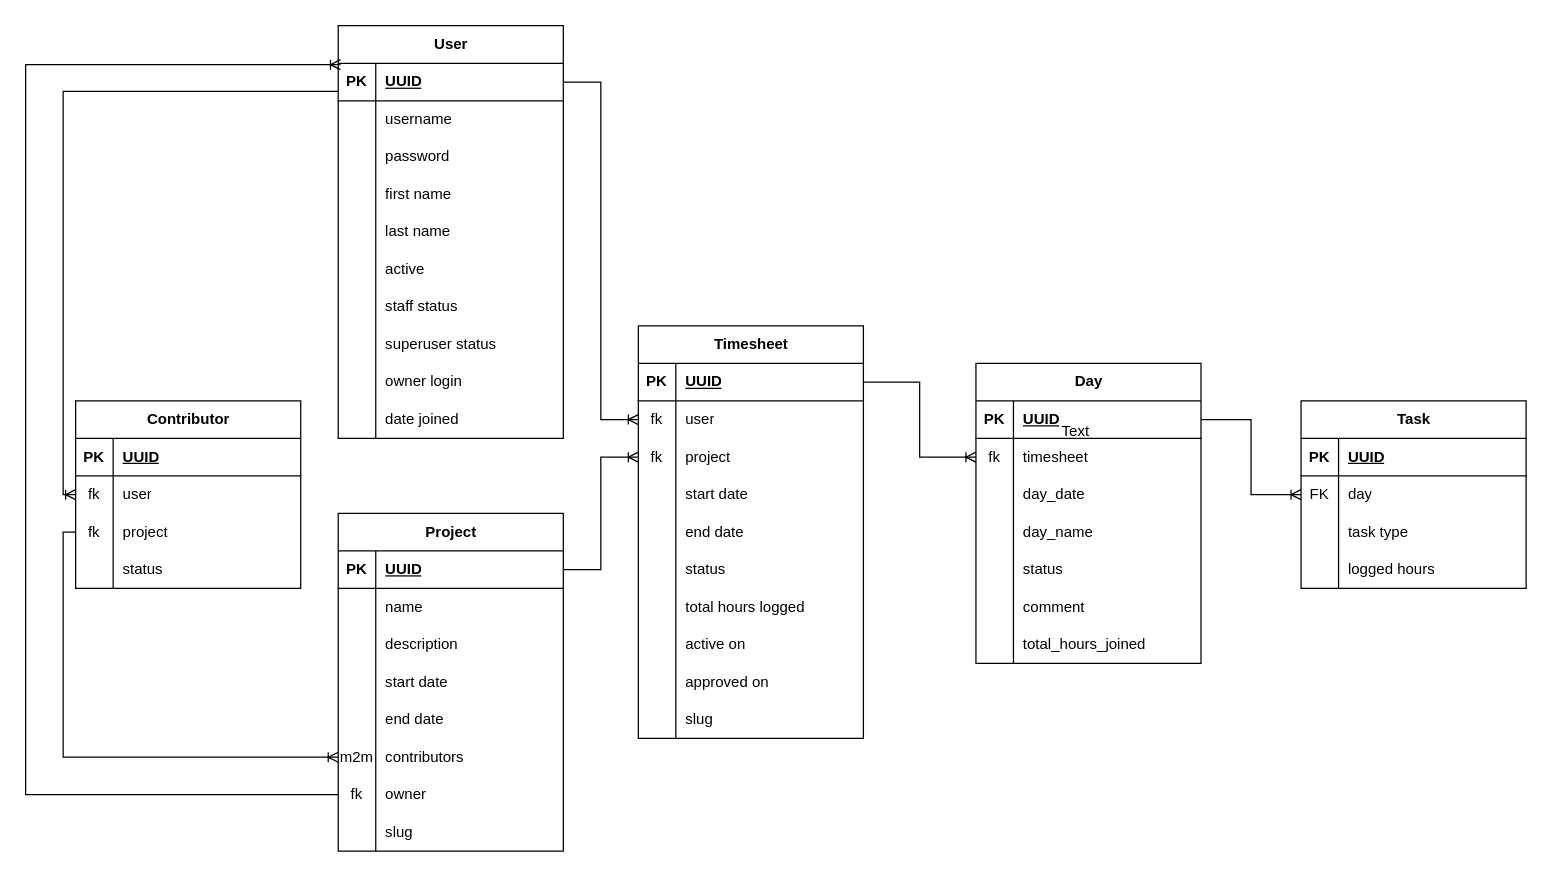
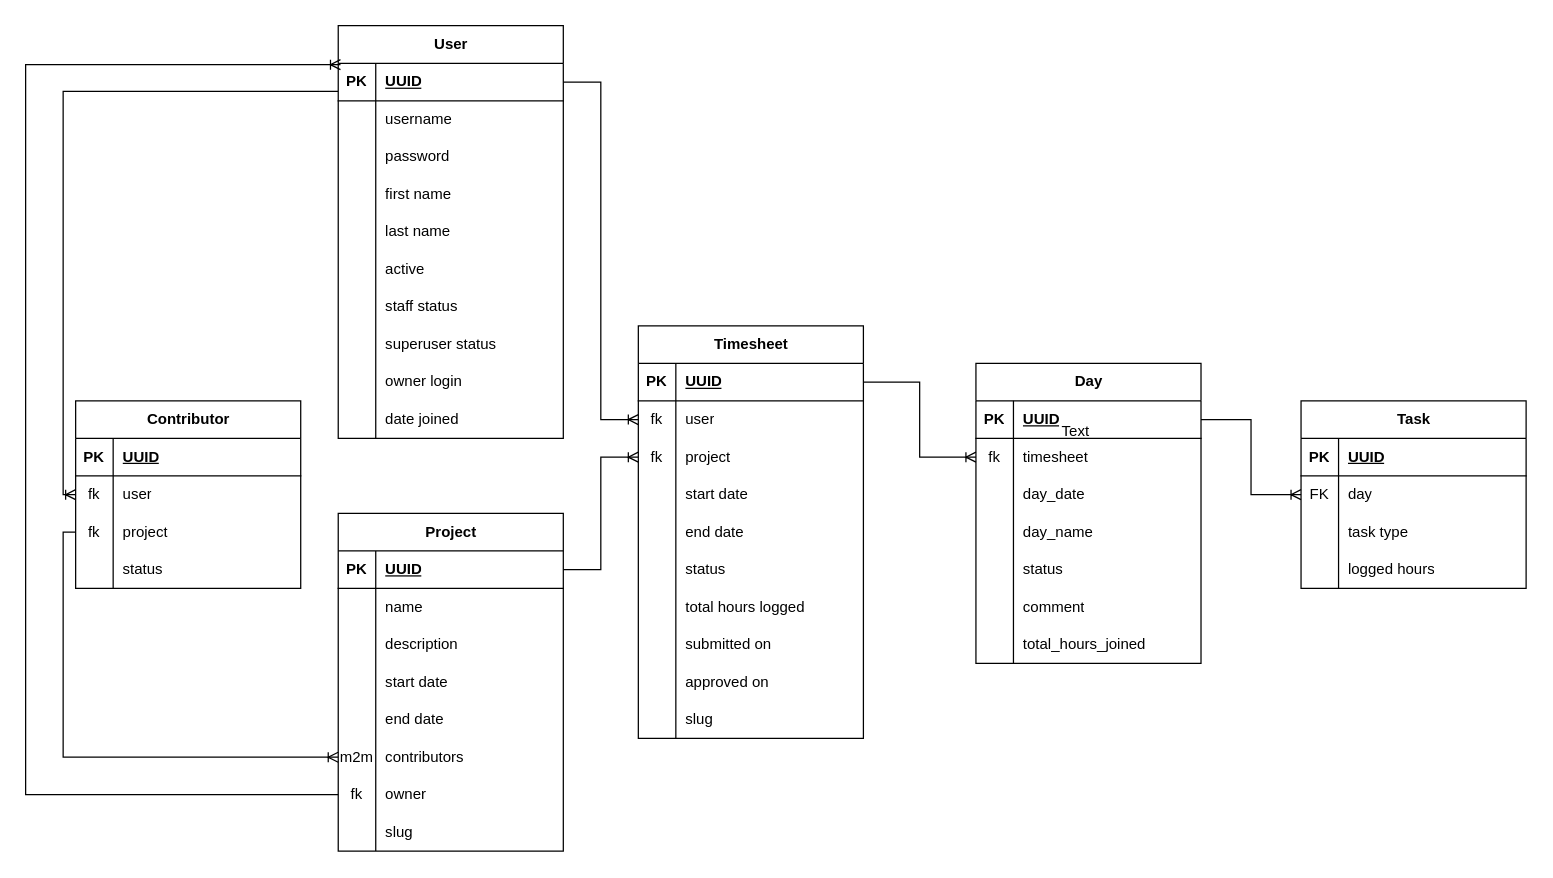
(720, 644) -> (732, 644)
